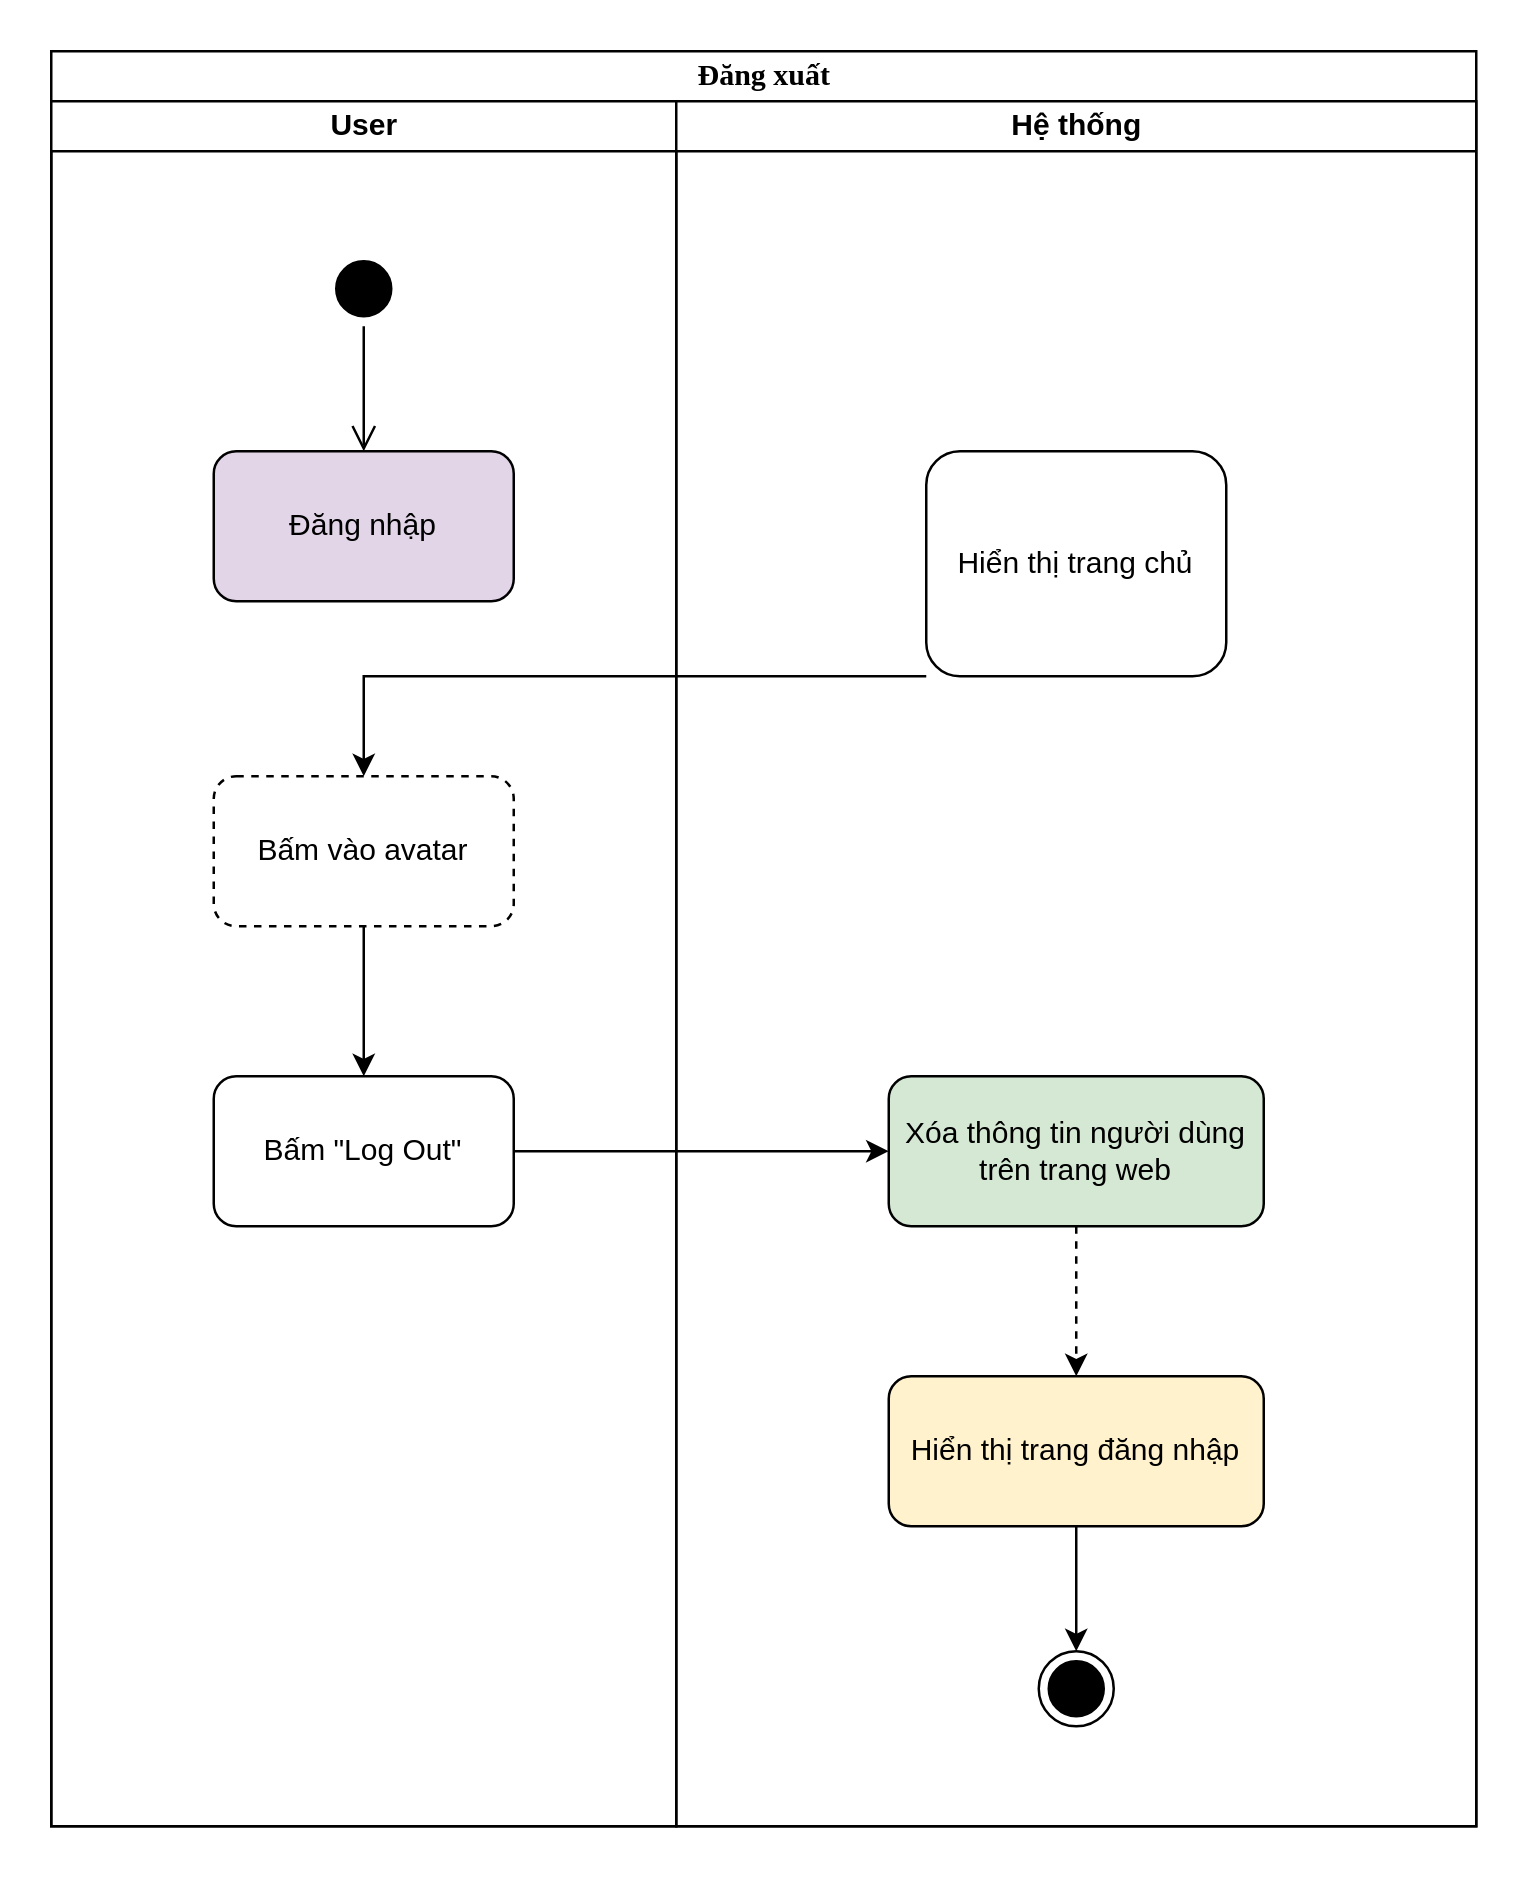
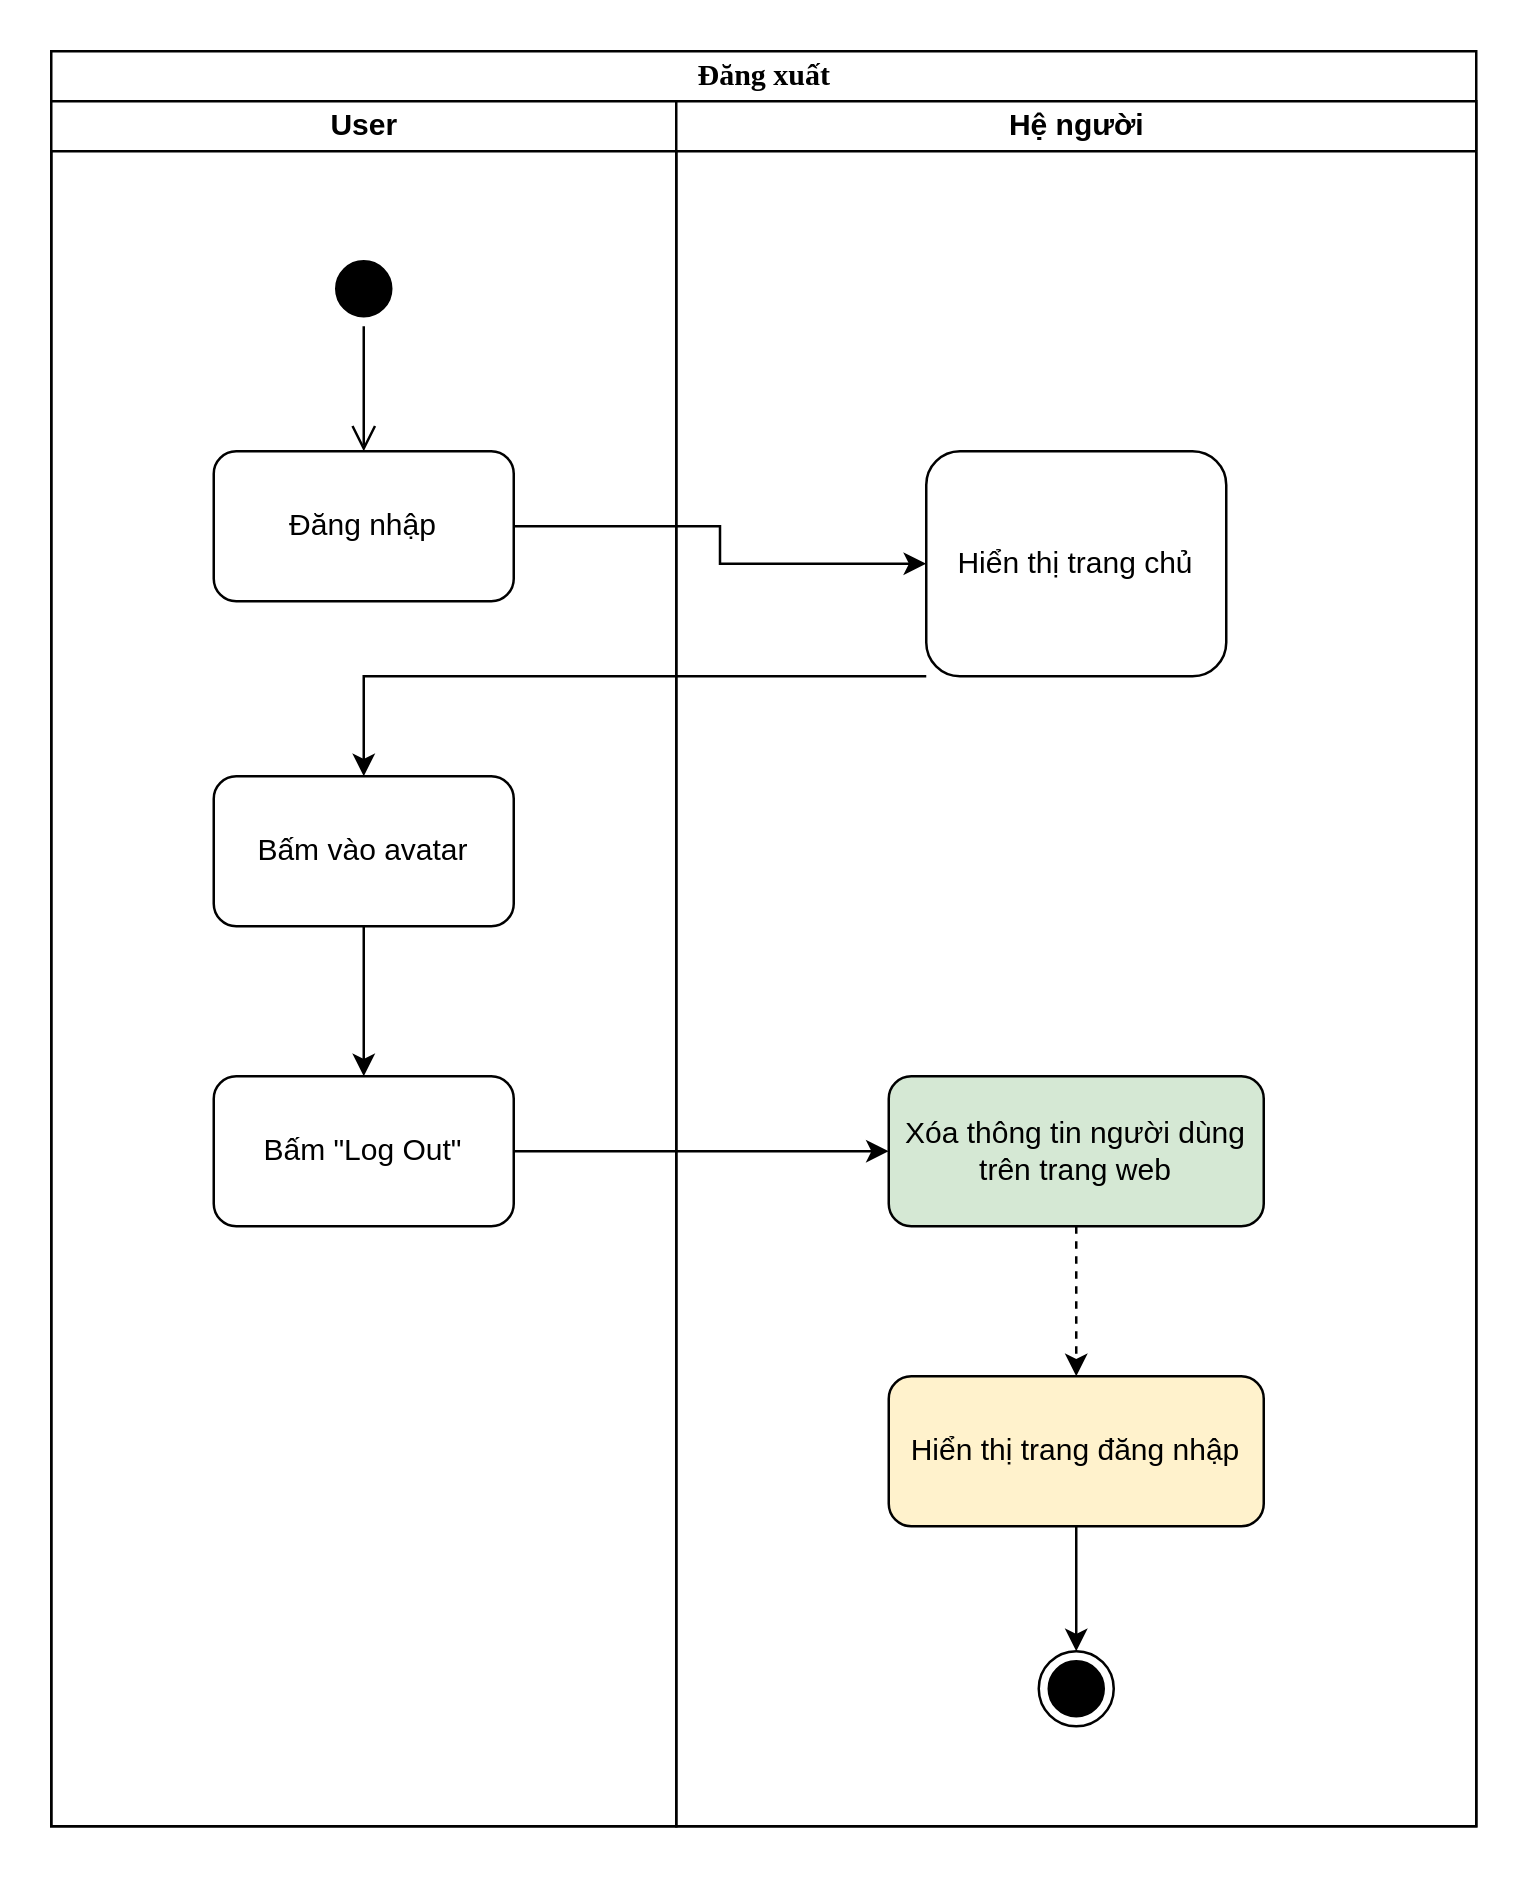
(1078, 126) -> (1078, 126)
(364, 526) -> (364, 526)
none -> (777, 564)
(364, 851) -> (364, 851)
